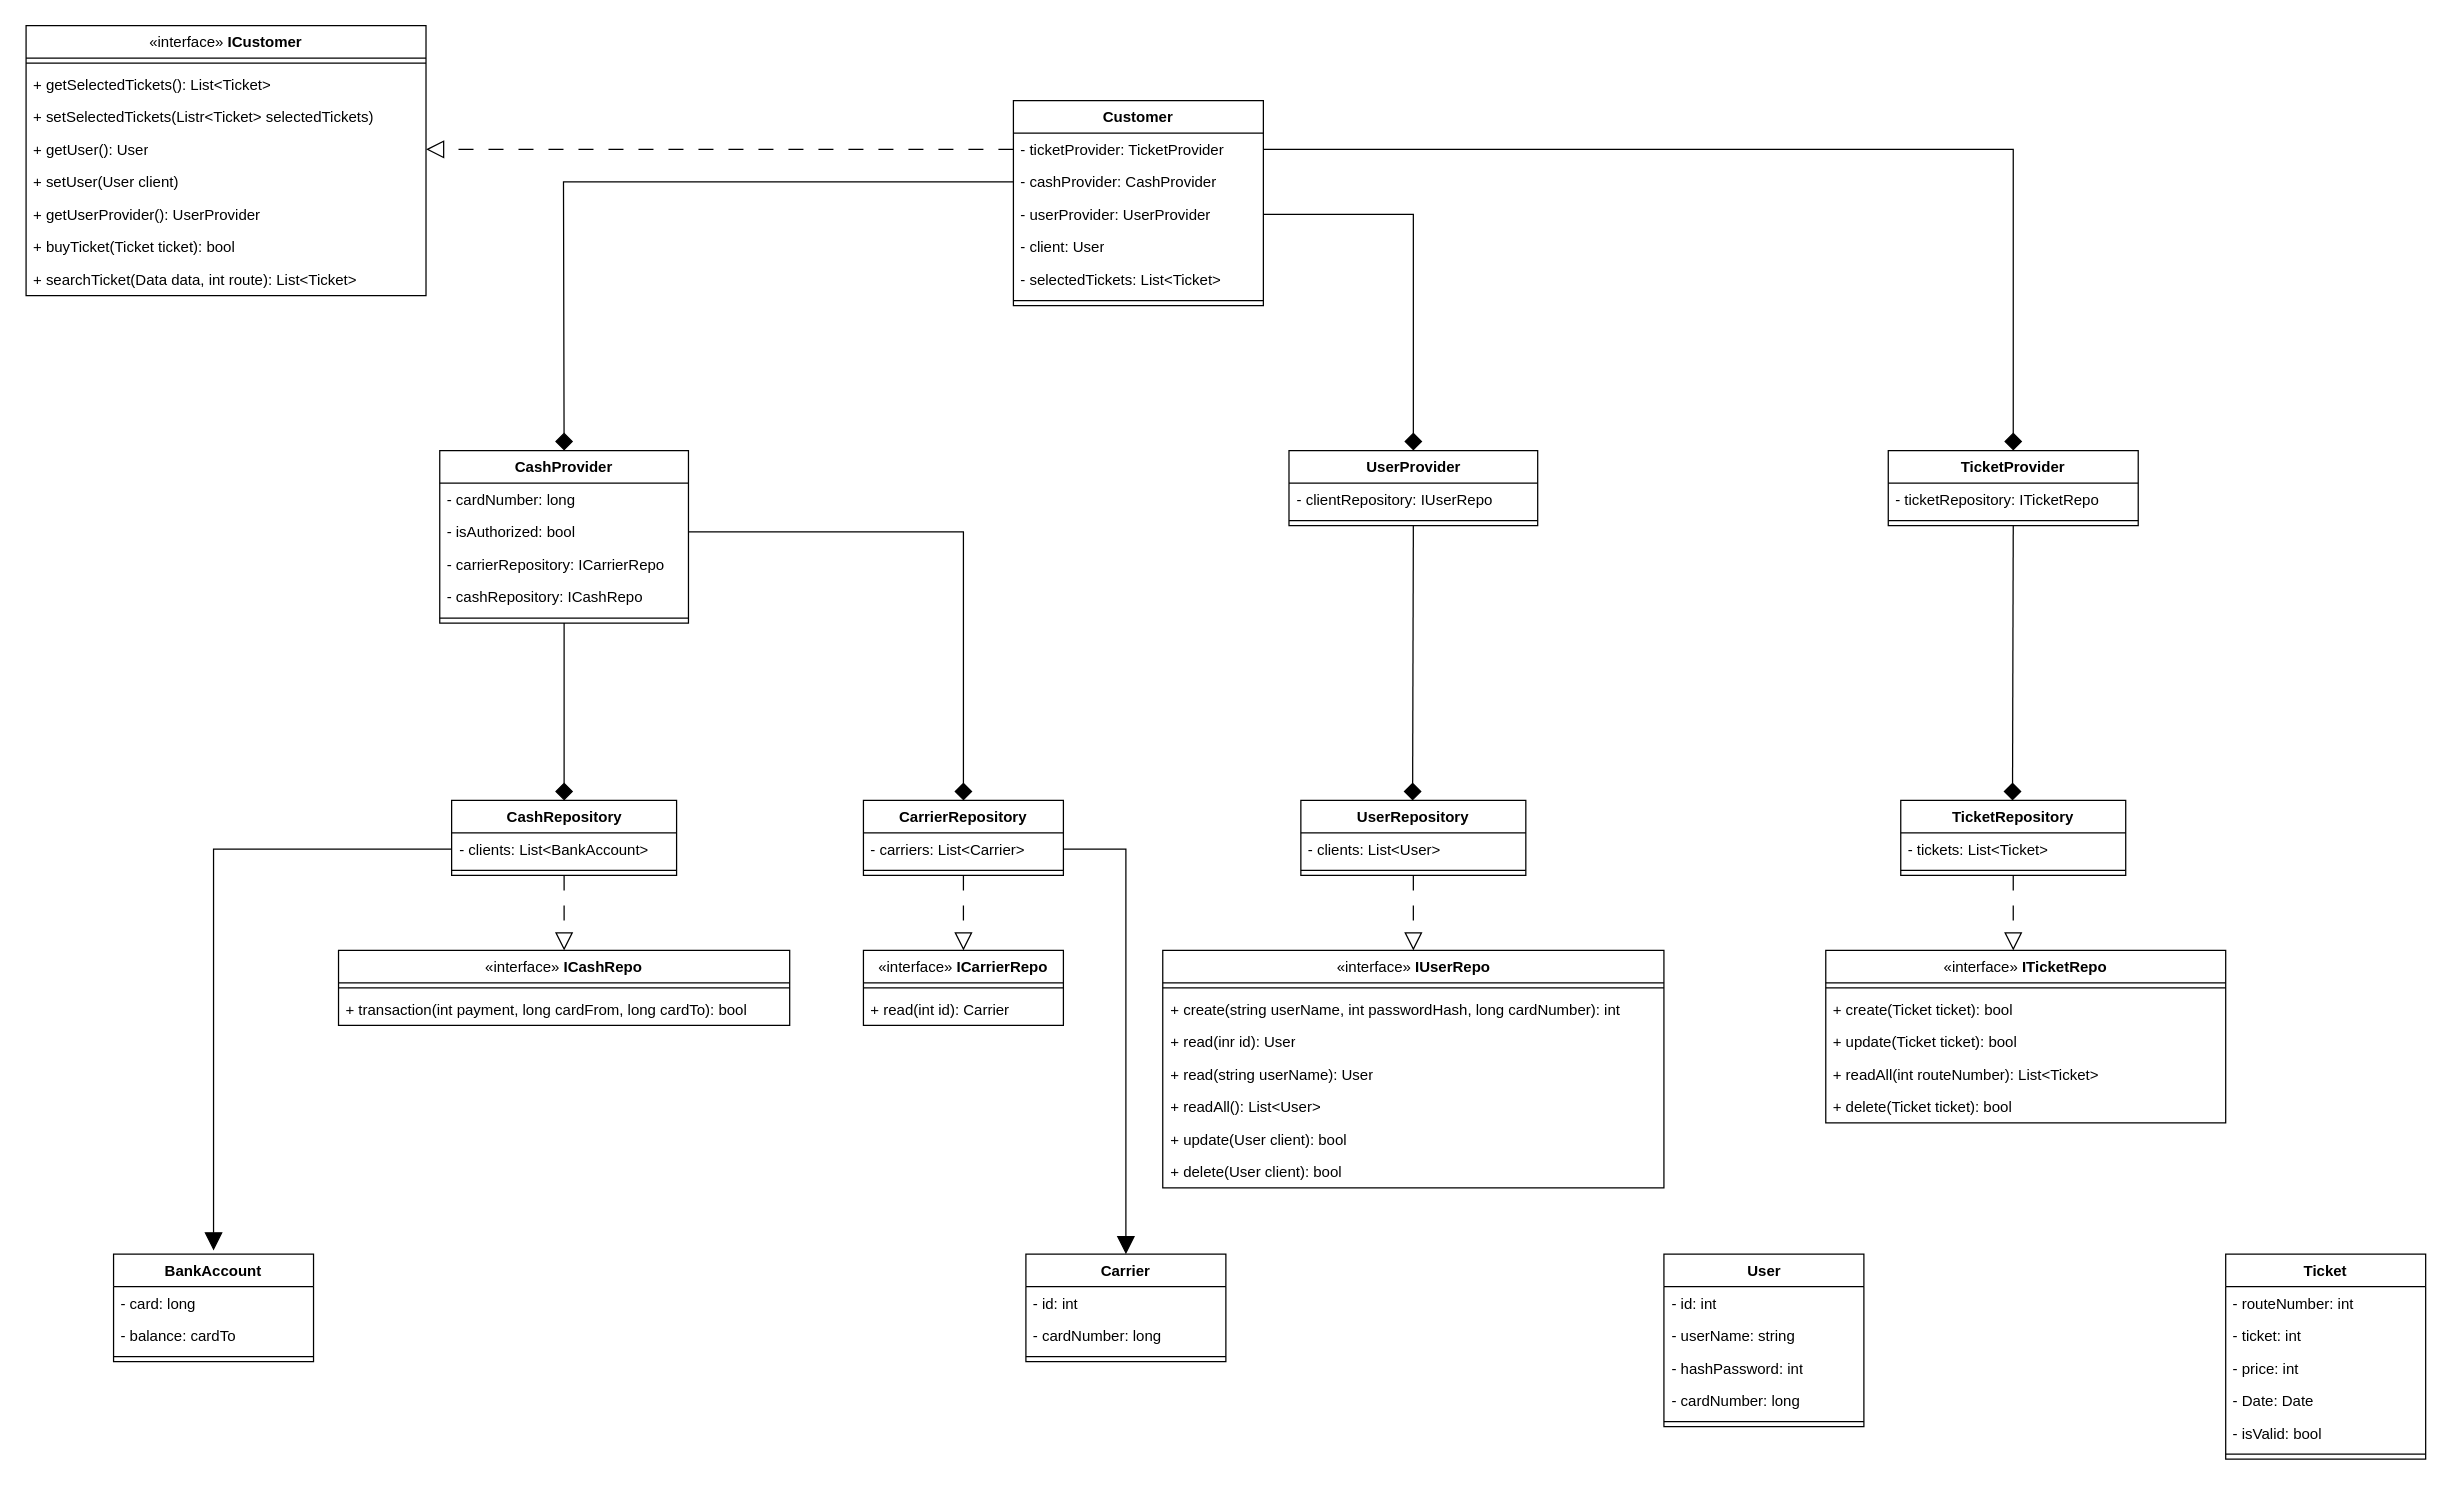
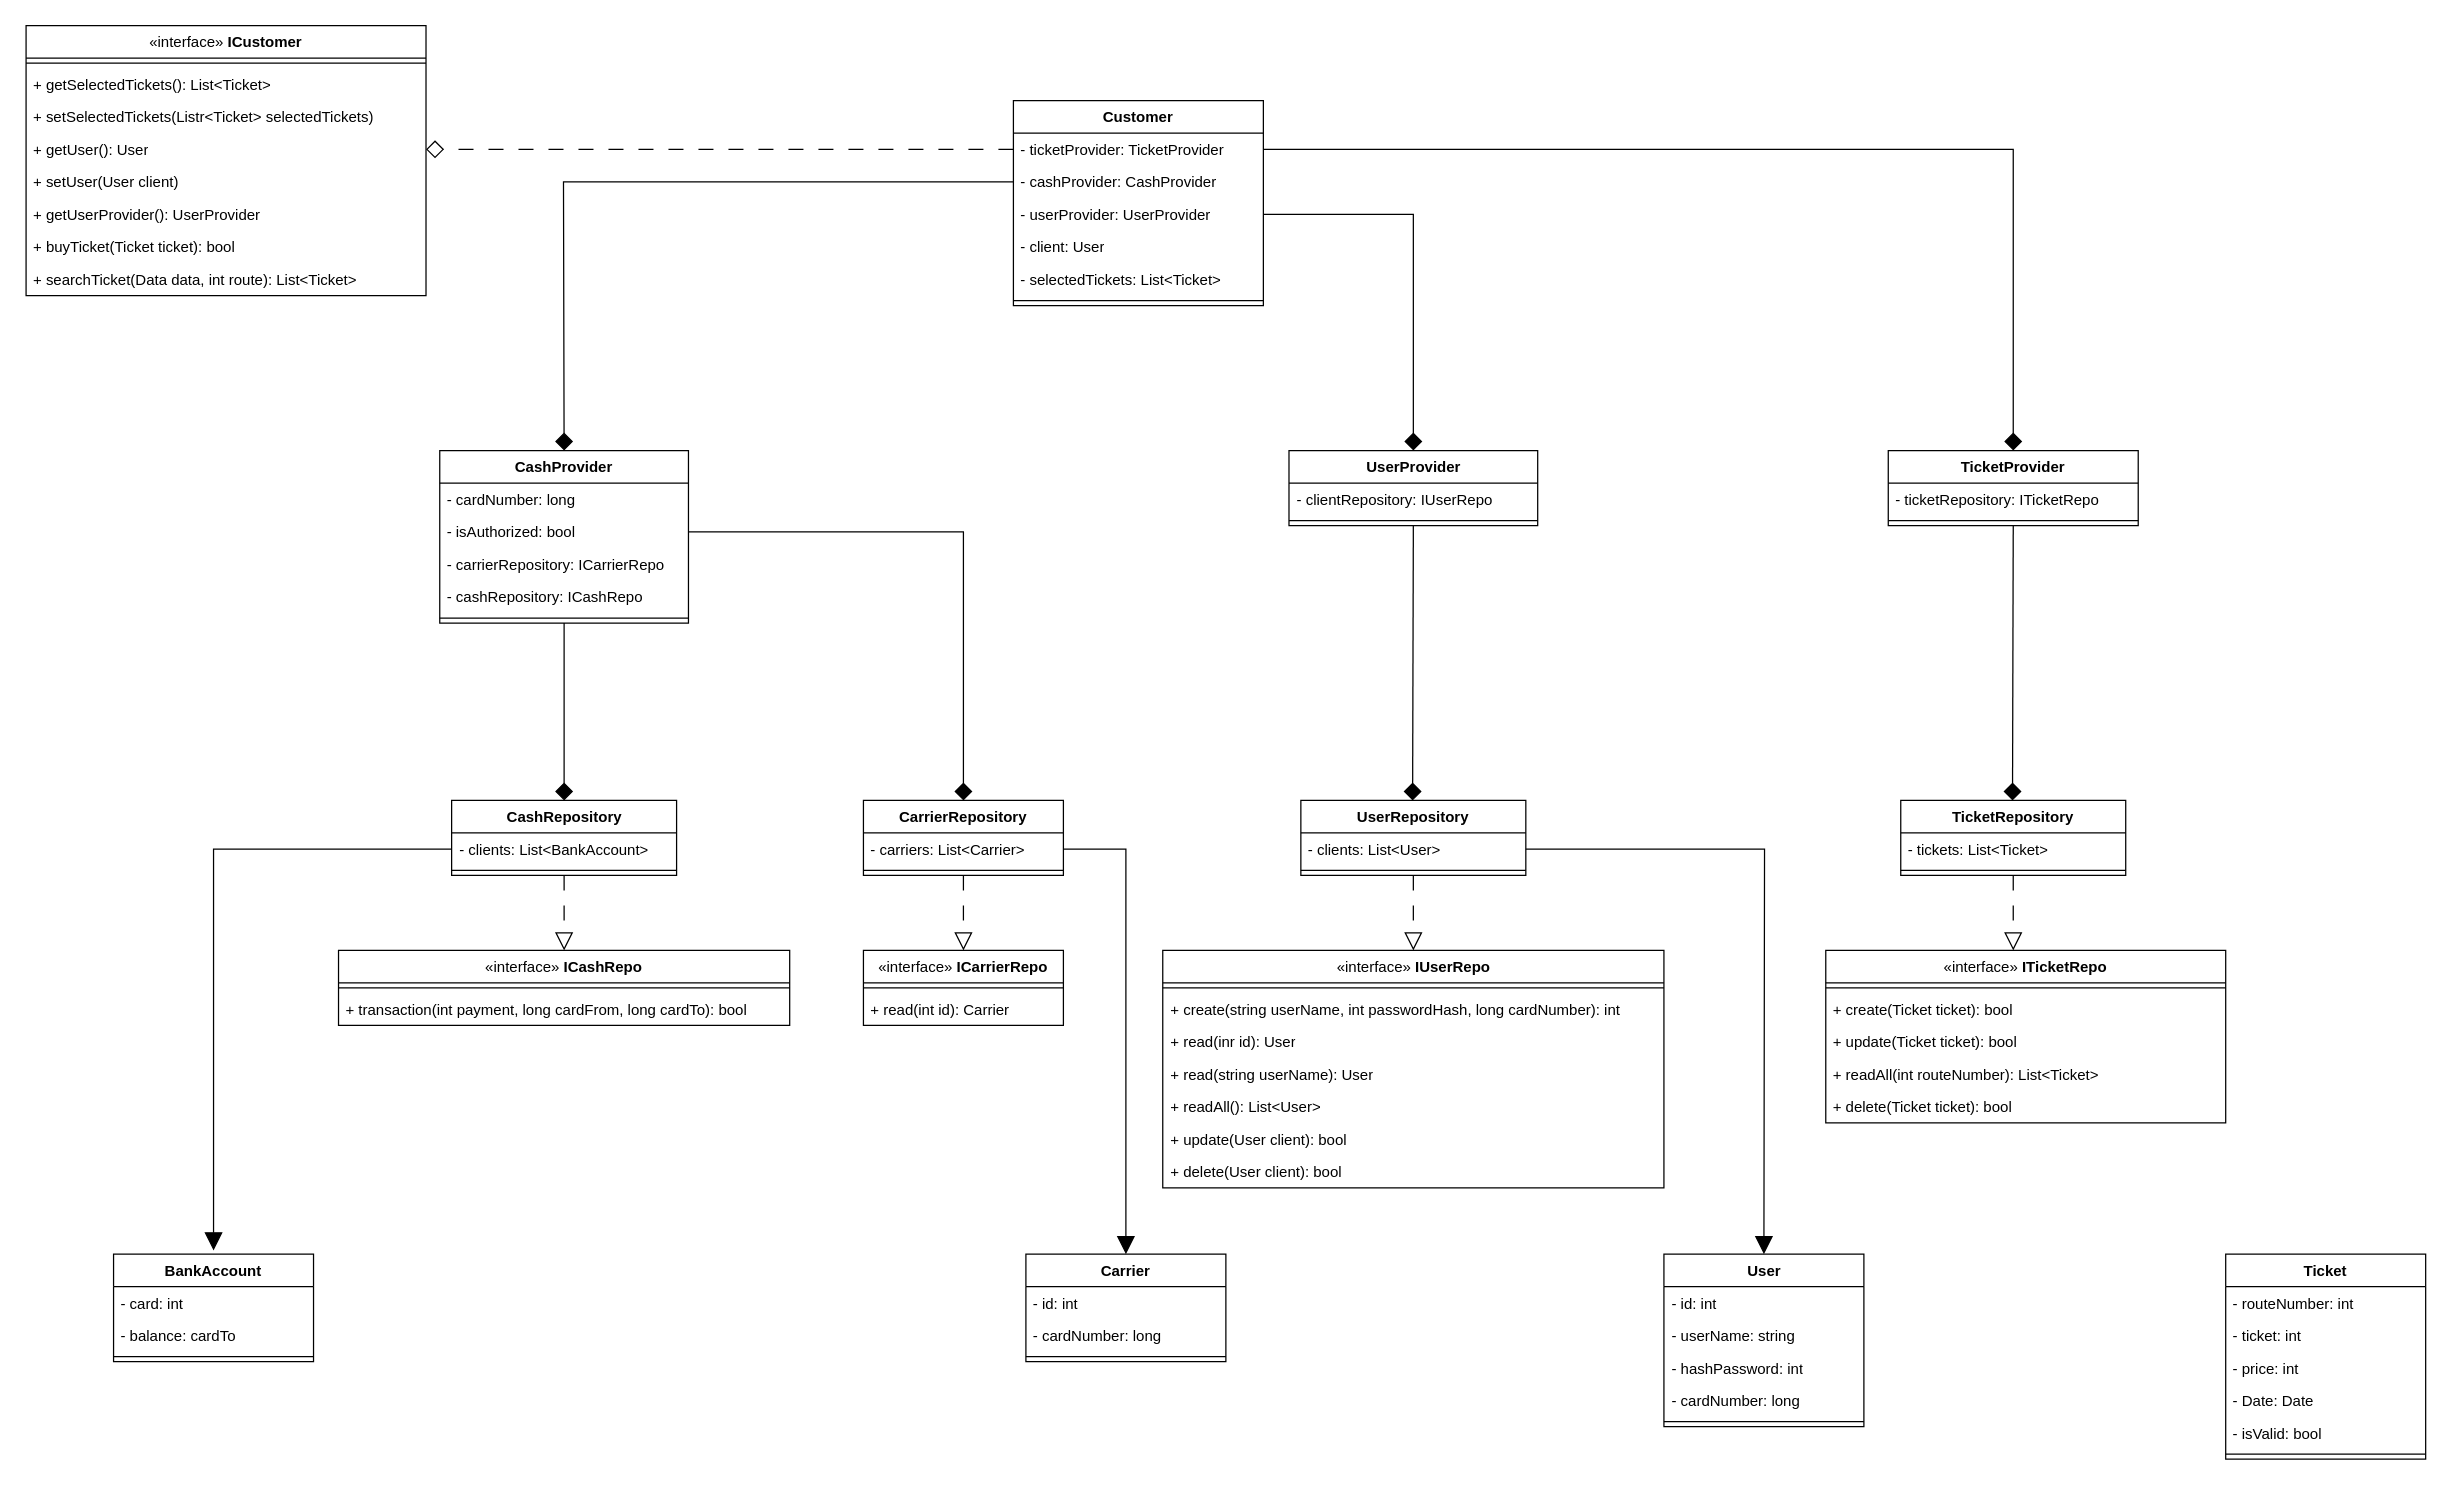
(444, 149) -> (444, 149)
none -> (1764, 924)
(163, 1305) -> (159, 1305)
